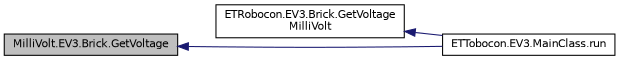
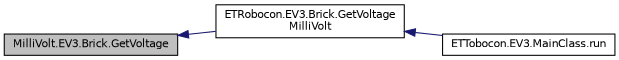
(315, 47) -> (202, 33)
